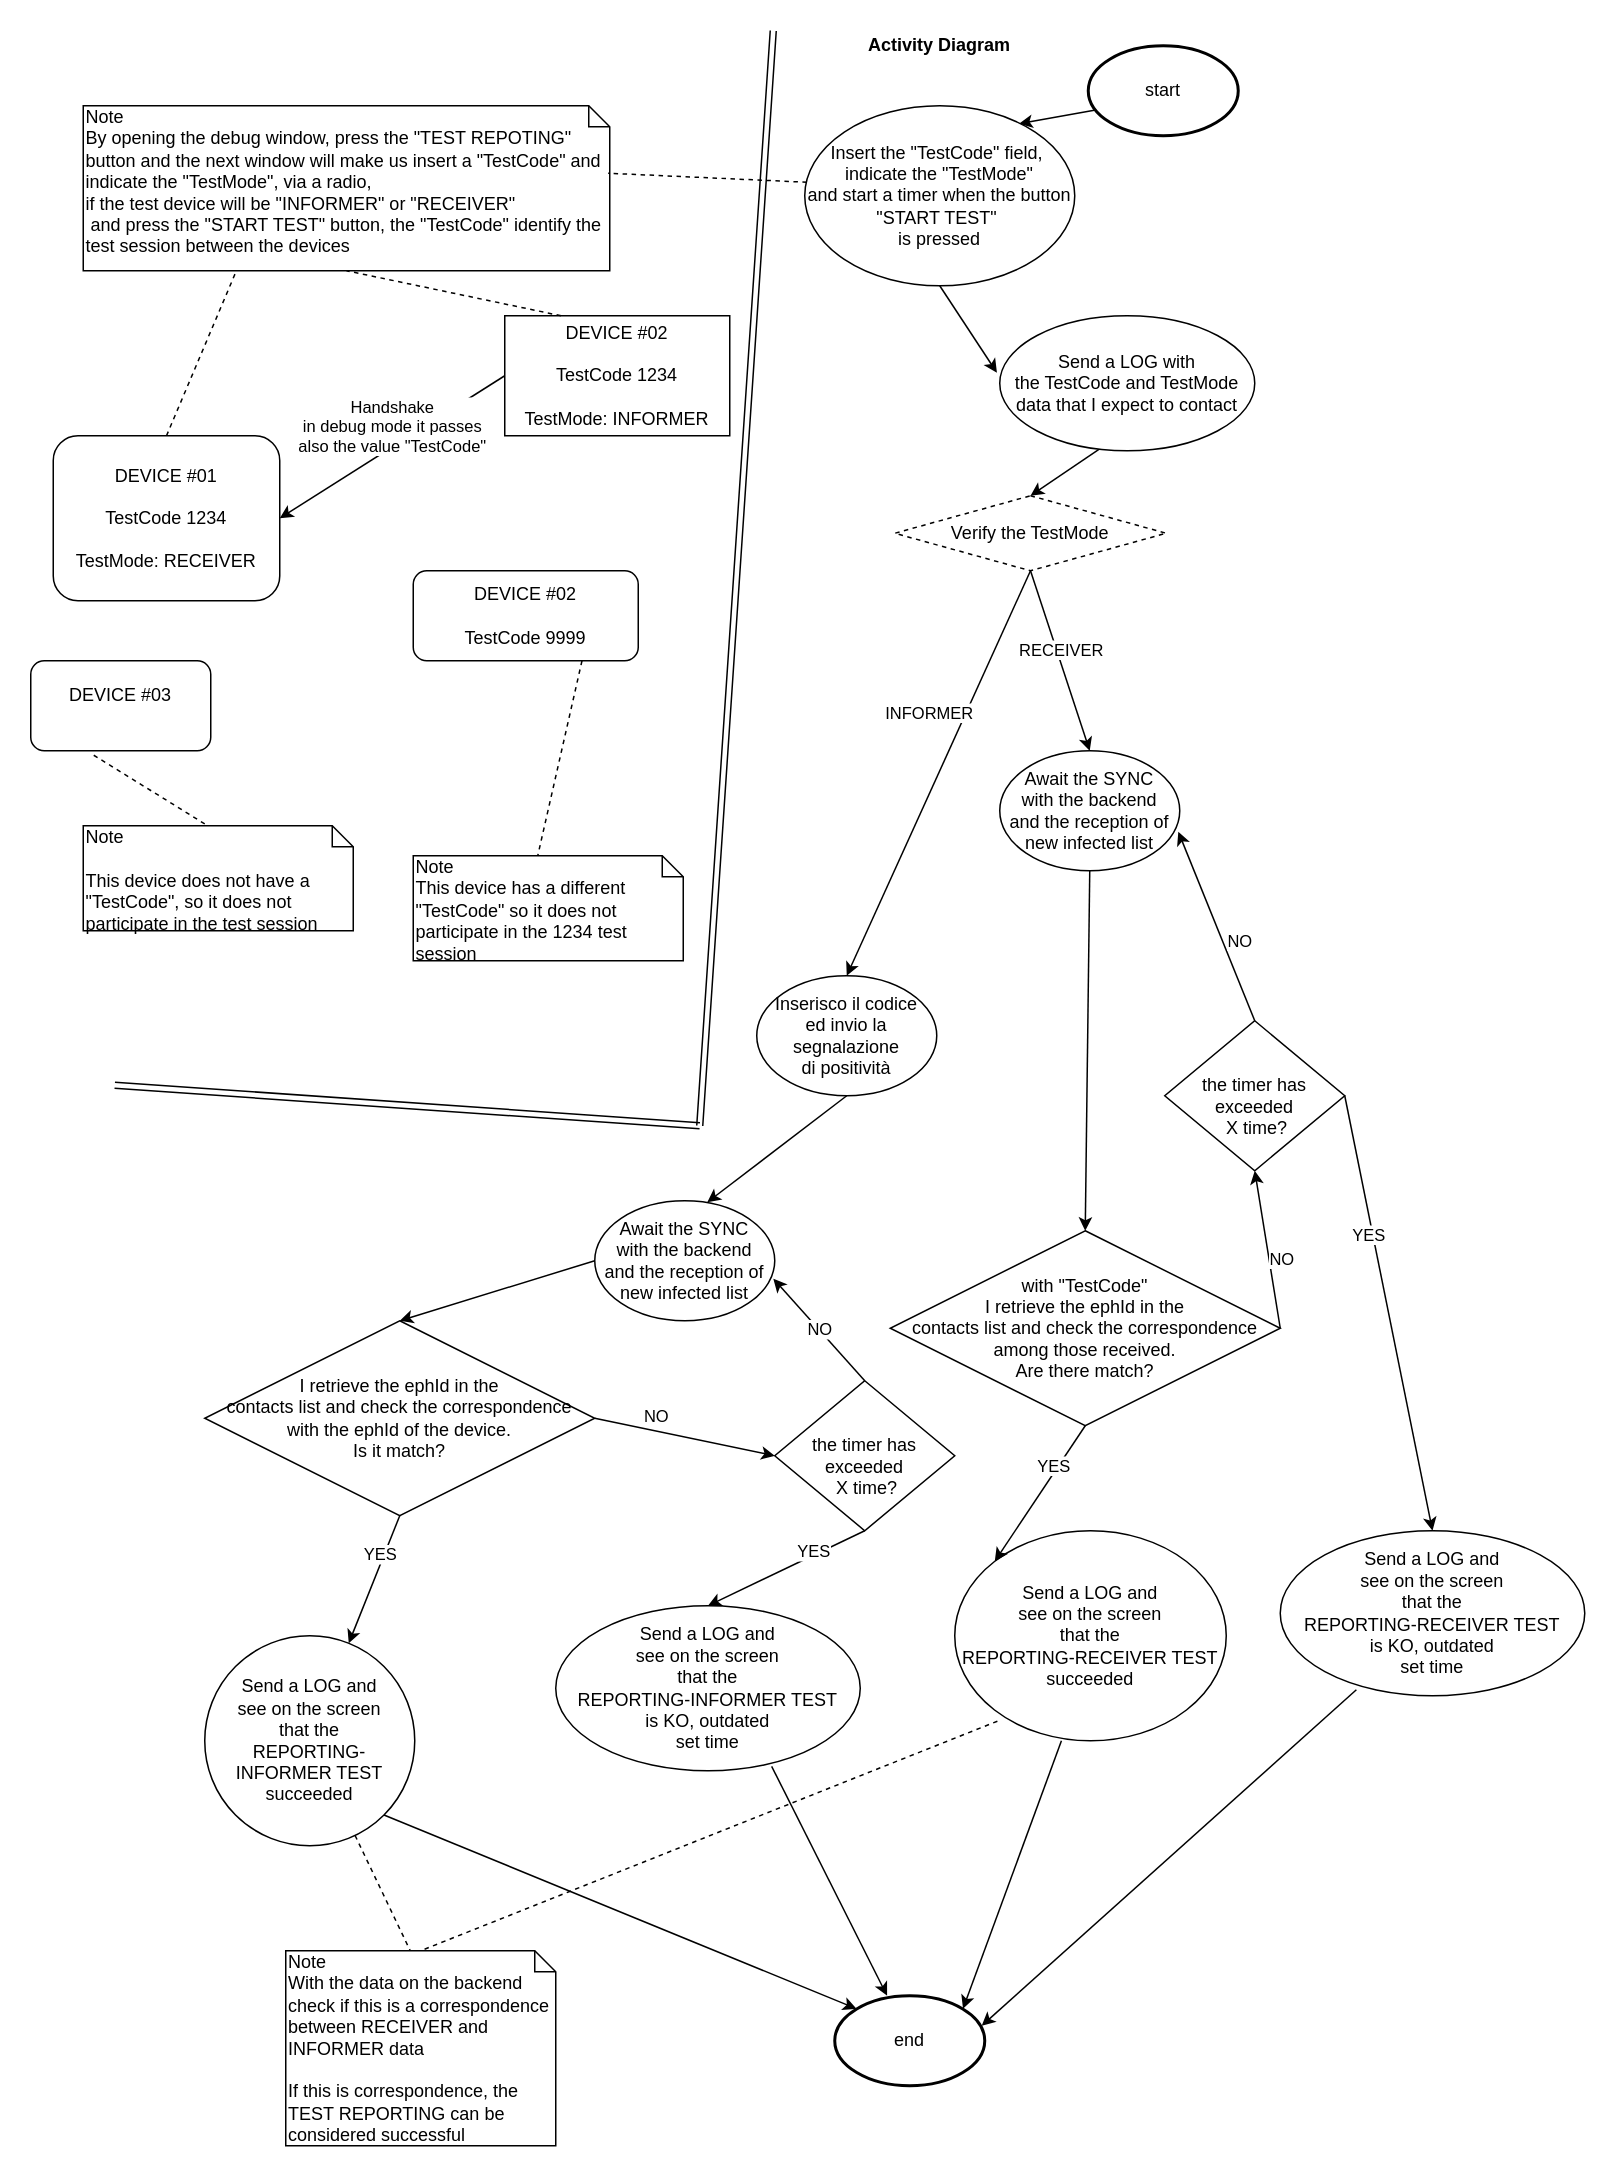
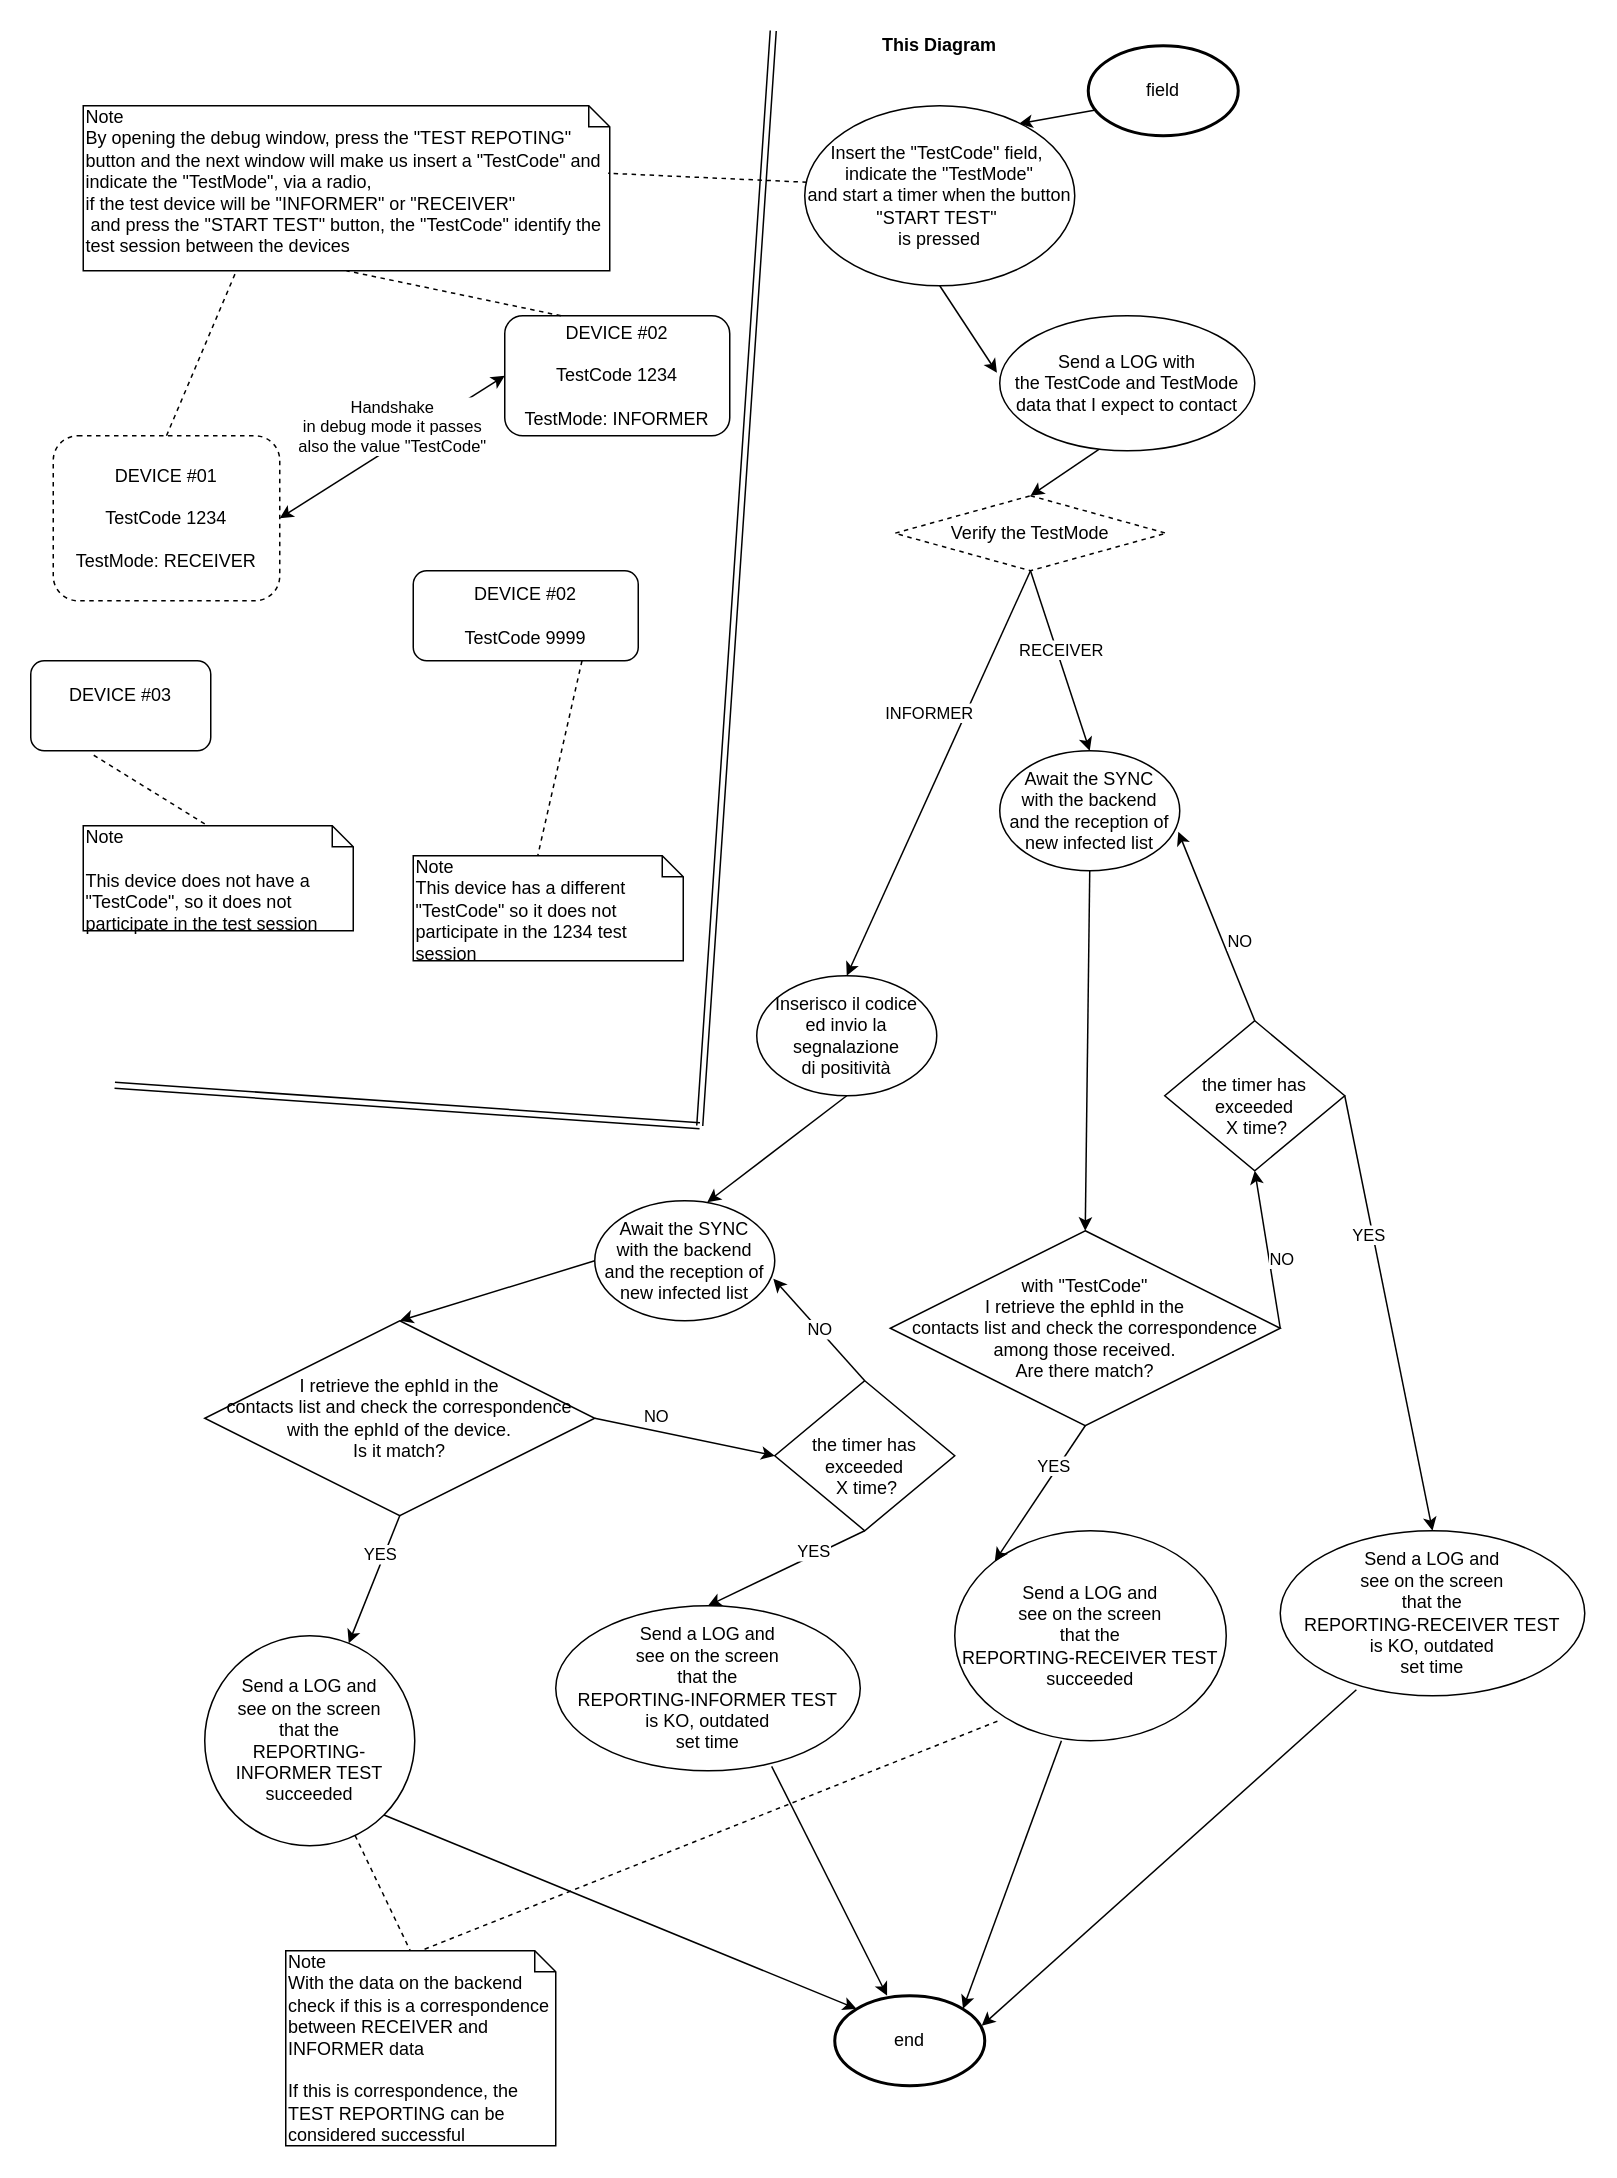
(940, 46) -> (940, 46)
(1163, 91) -> (1163, 91)
(617, 376) -> (617, 376)
(499, 380) -> (495, 382)
(167, 518) -> (167, 518)
